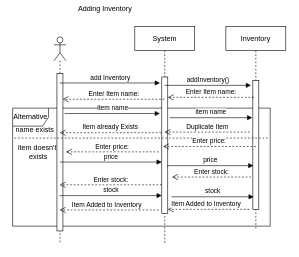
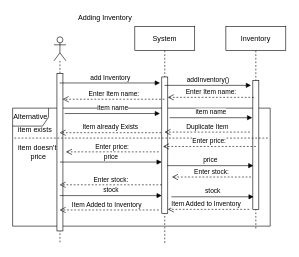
(105, 9) -> (105, 18)
(35, 131) -> (35, 131)
(37, 152) -> (37, 152)
